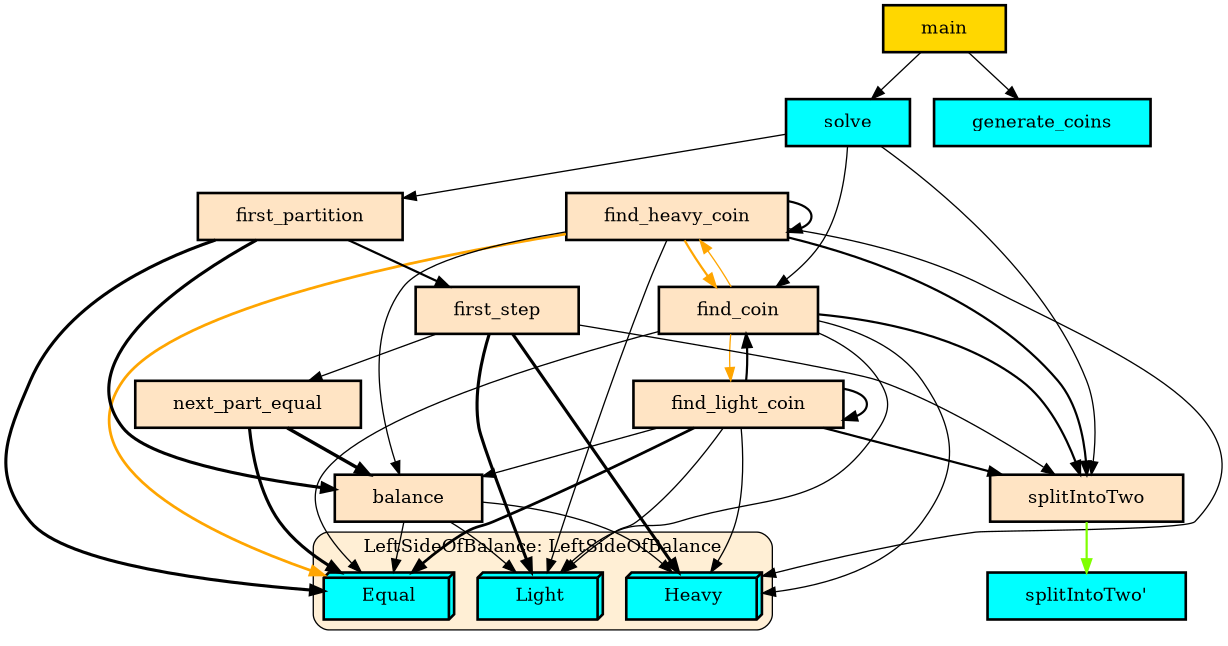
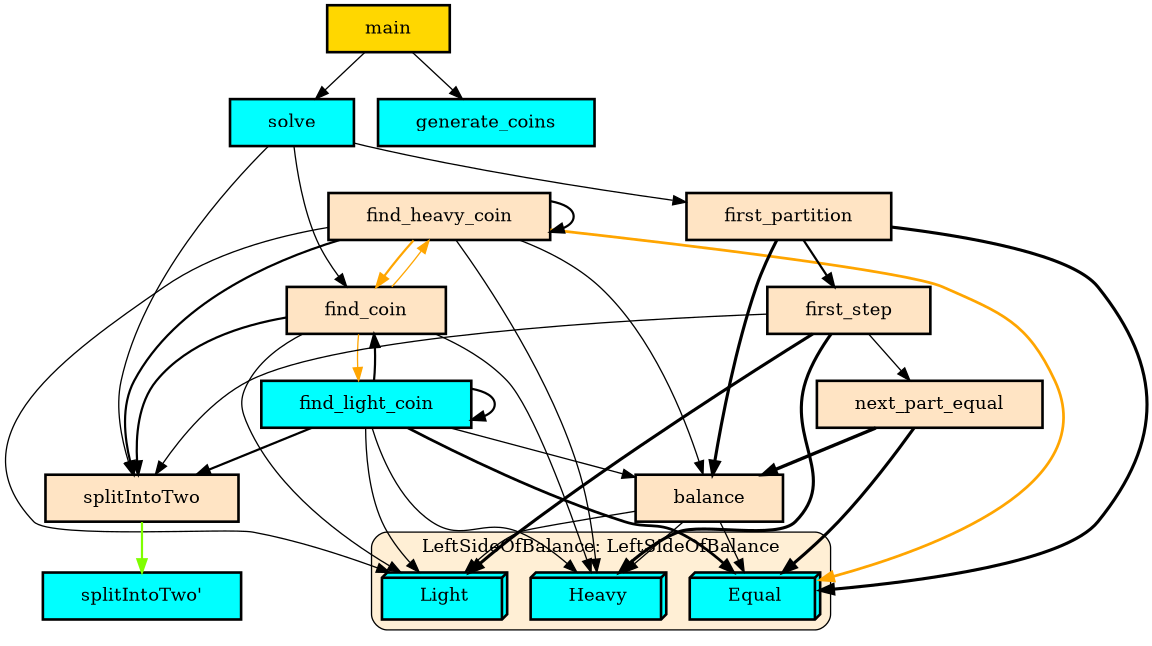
(435, 404) -> none
(738, 404) -> (366, 404)
